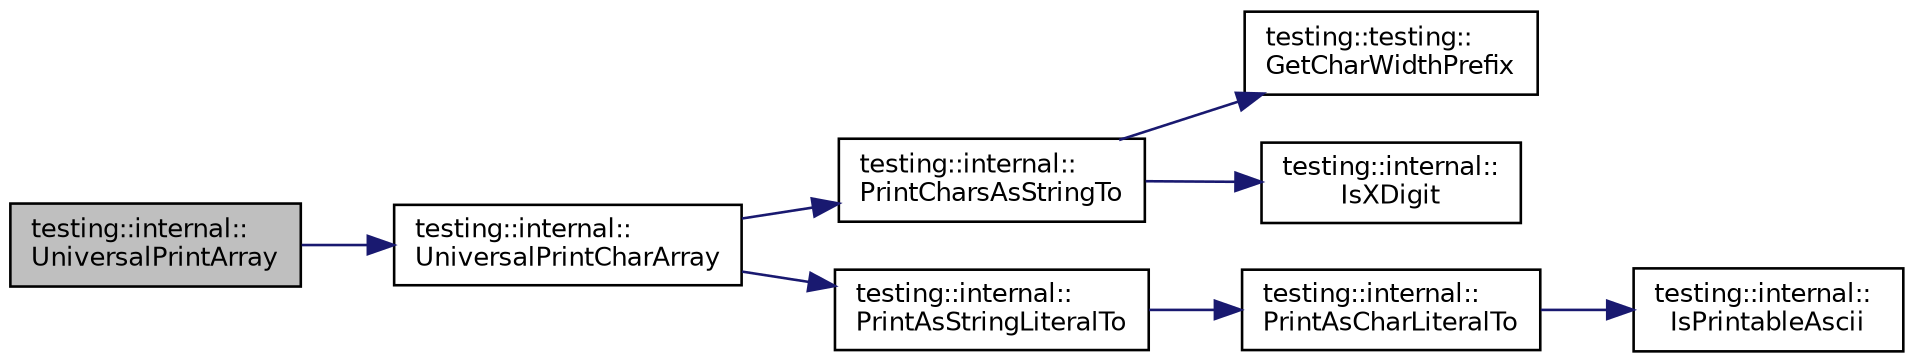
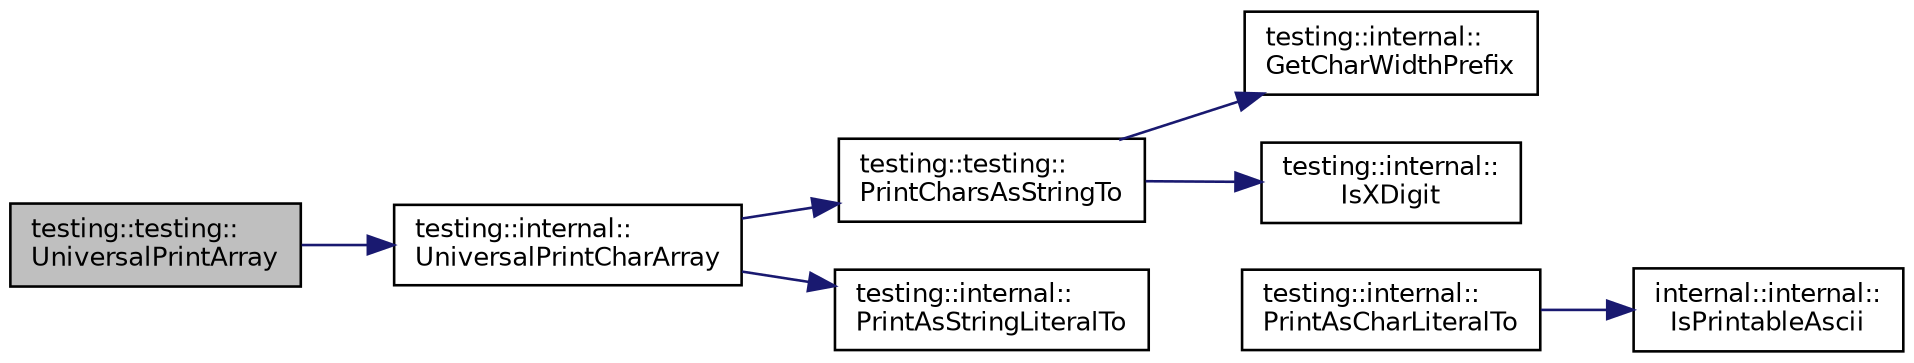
(1391, 53) -> (1391, 53)
(992, 180) -> (992, 180)
(156, 245) -> (156, 245)
(1182, 310) -> none
(1768, 310) -> (1768, 310)
